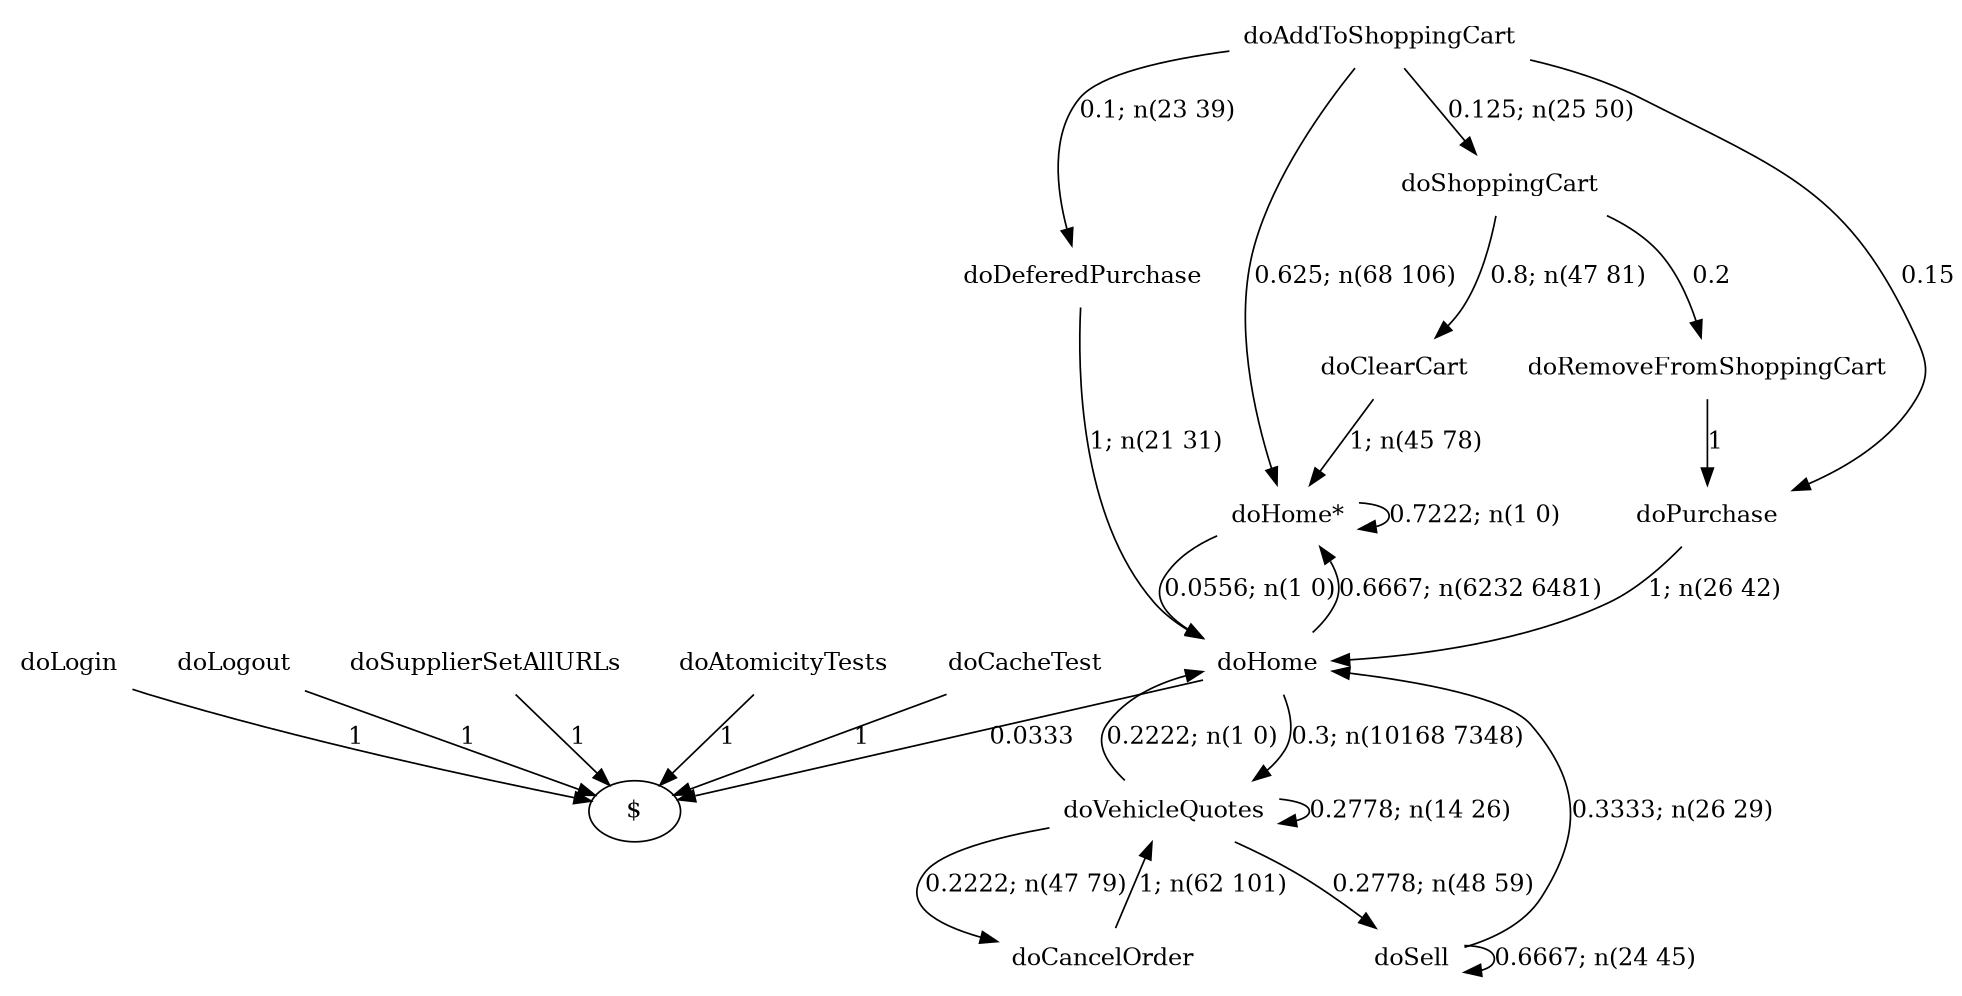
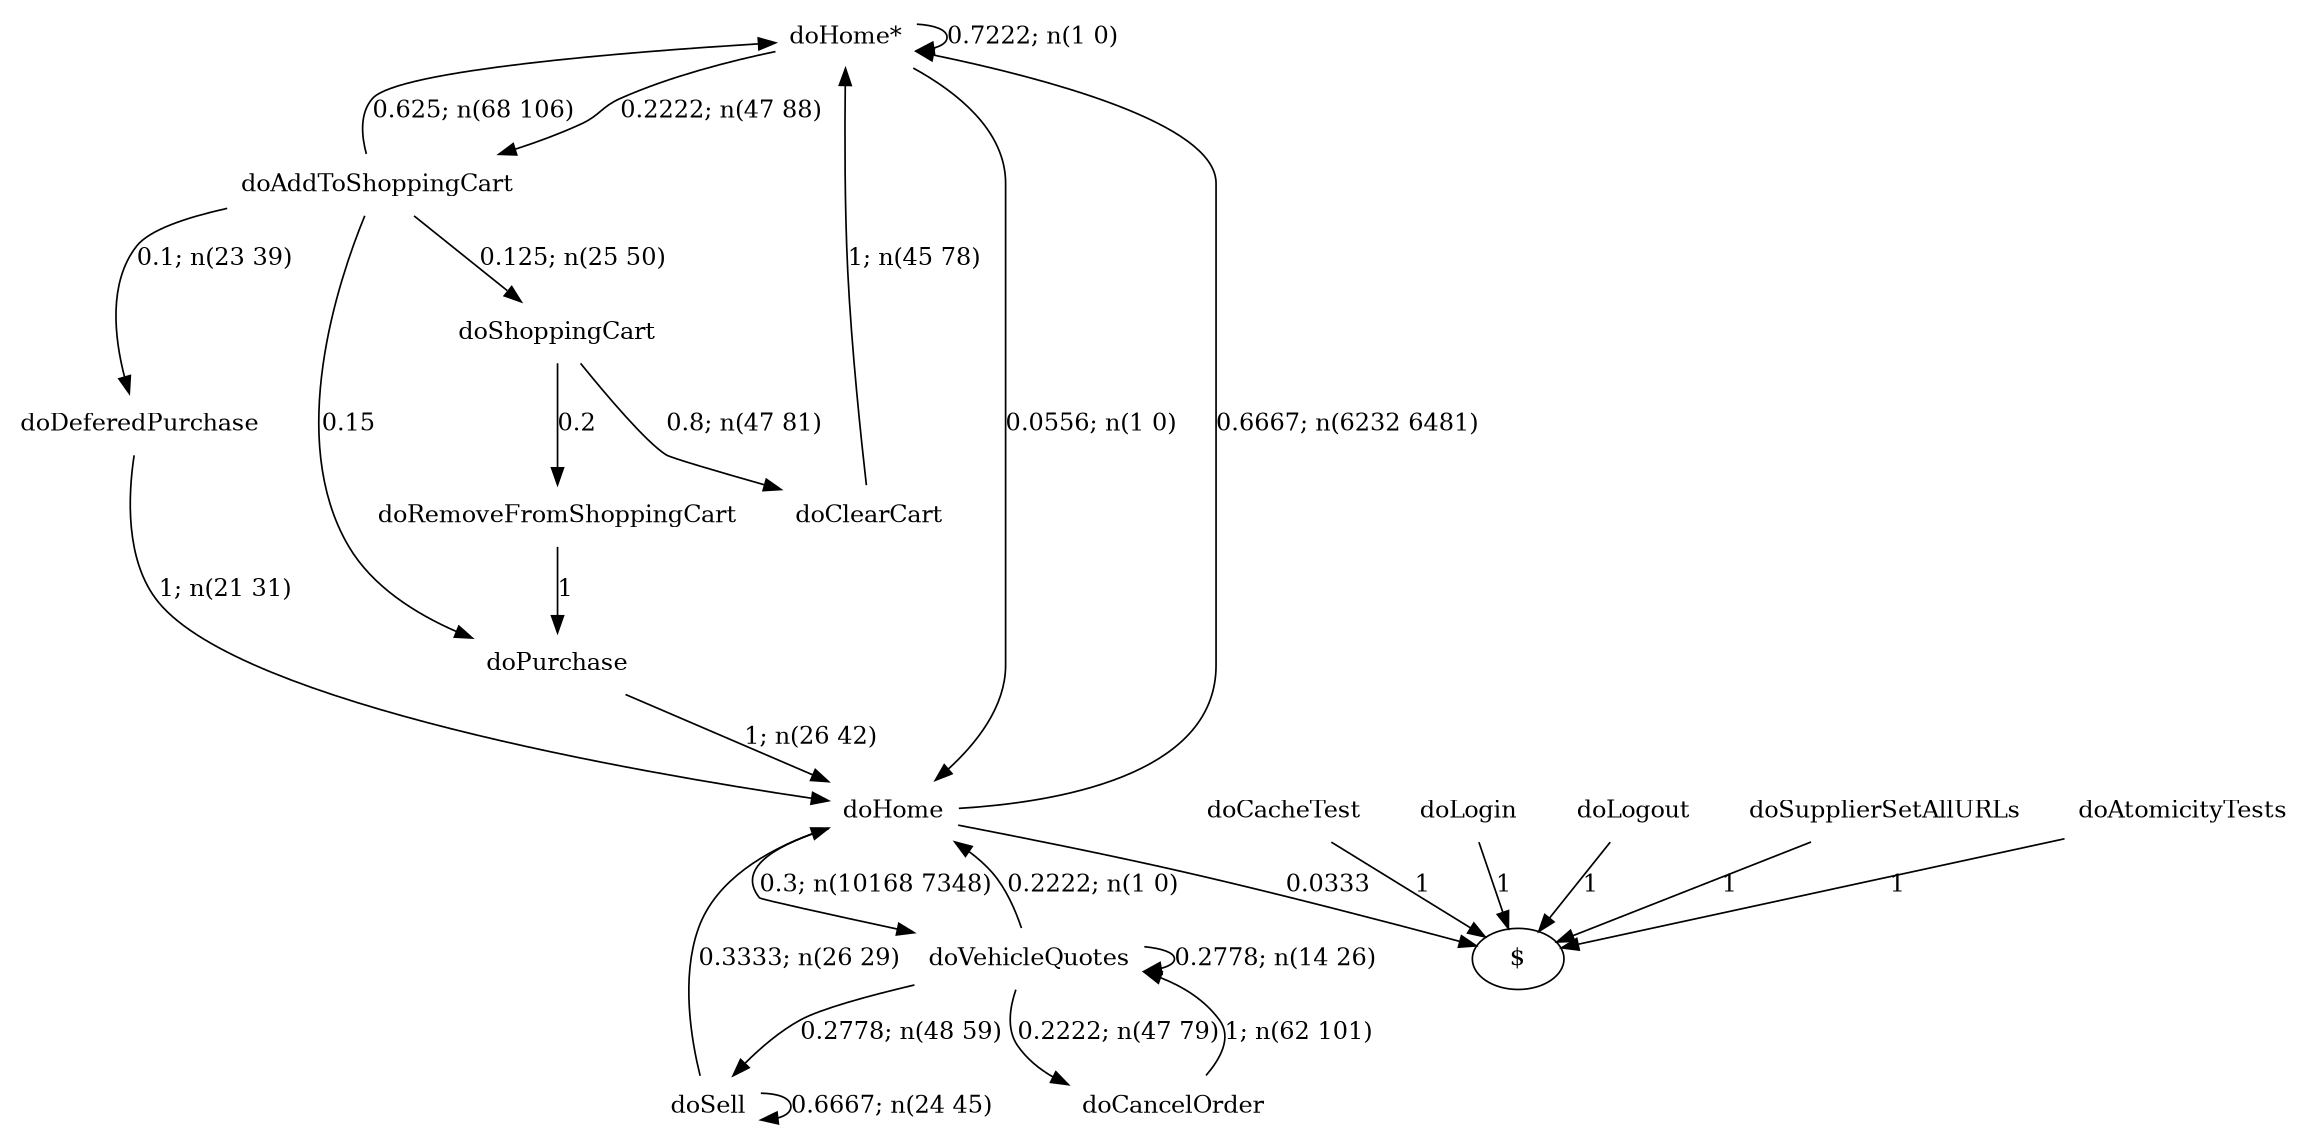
none -> (641, 90)
